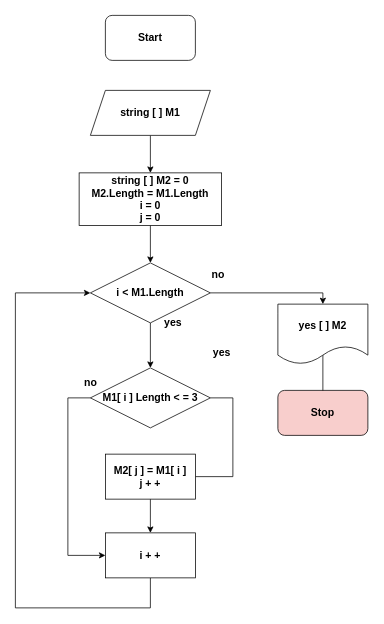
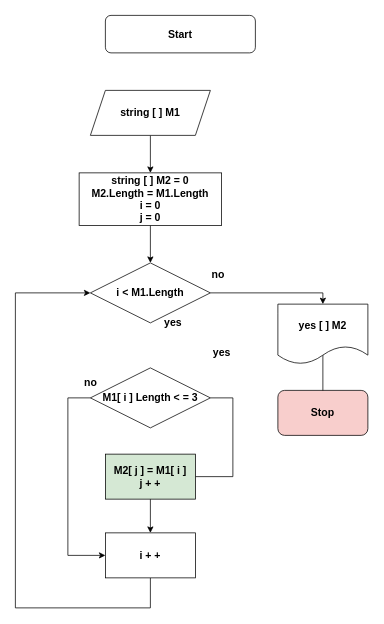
(150, 38) -> (180, 34)
(150, 343) -> none
(150, 477) -> (150, 477)
